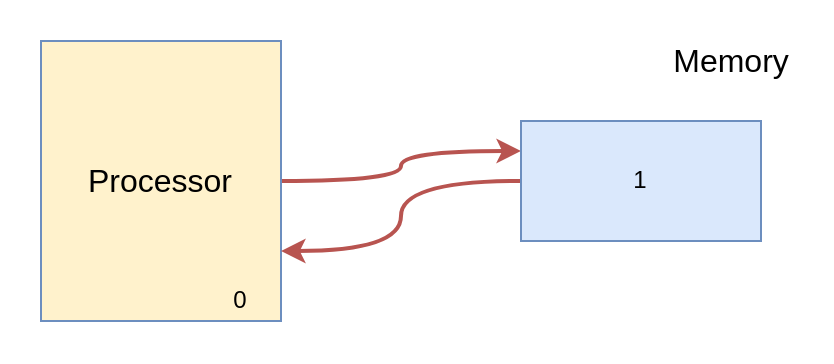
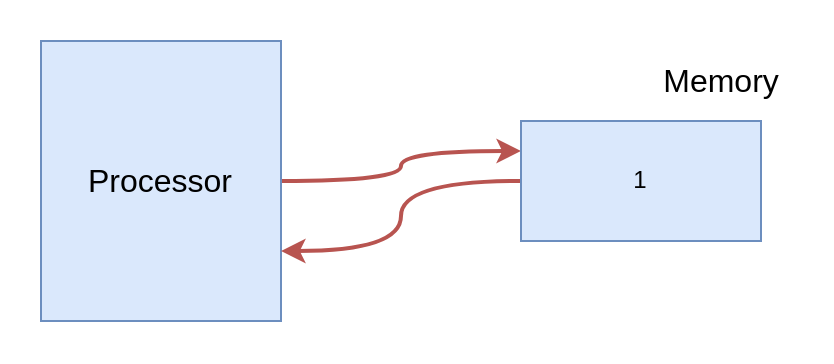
(731, 61) -> (721, 81)
(161, 181) -> (161, 181)
(241, 301) -> none
